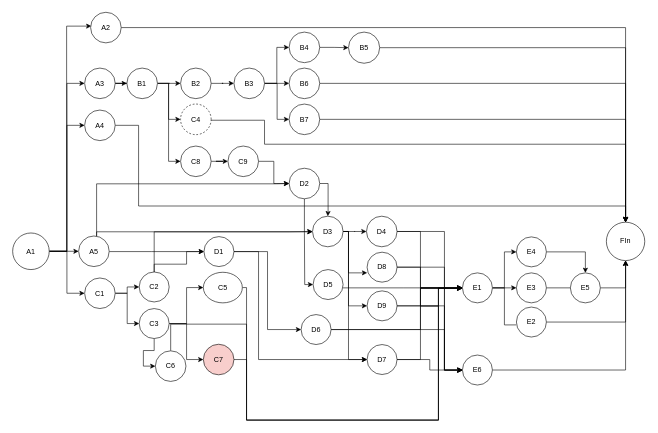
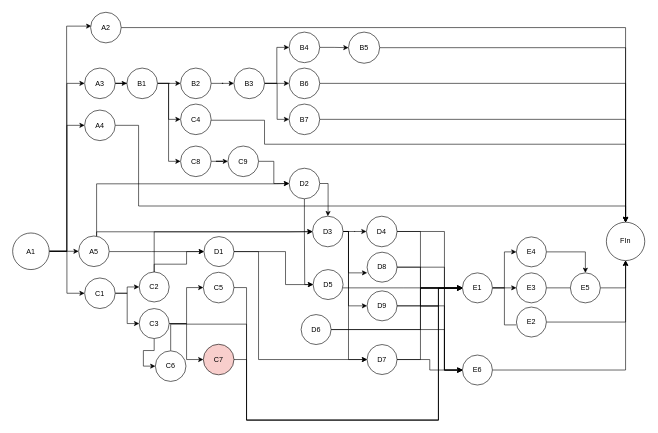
(196, 119) -> (196, 119)
none -> (285, 269)
(223, 288) -> (218, 288)
(267, 306) -> none
